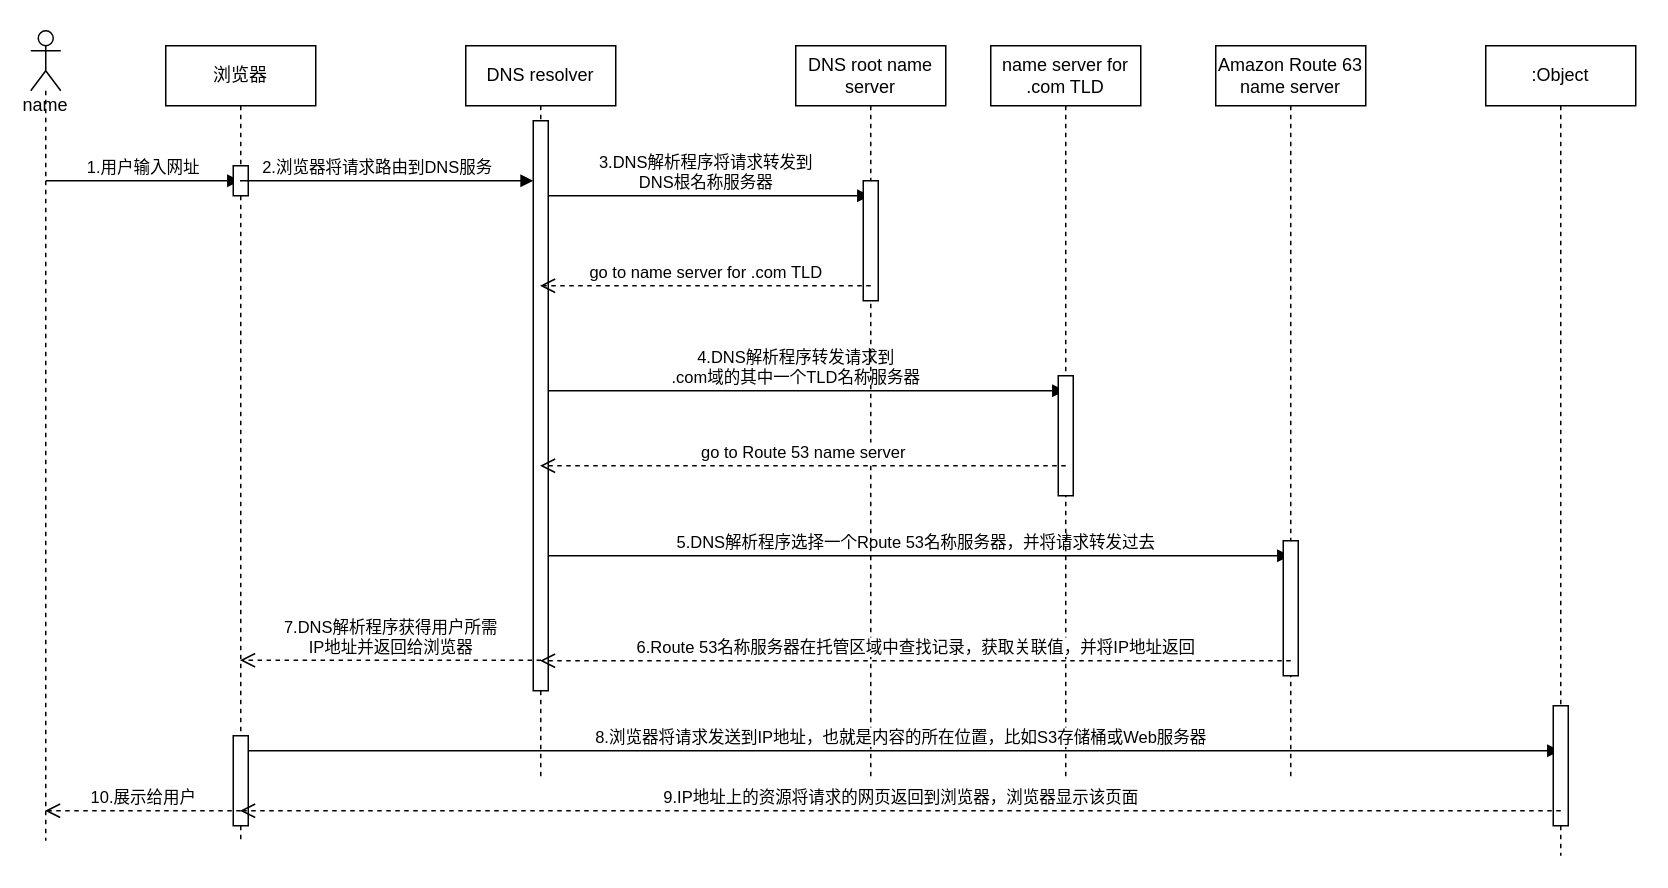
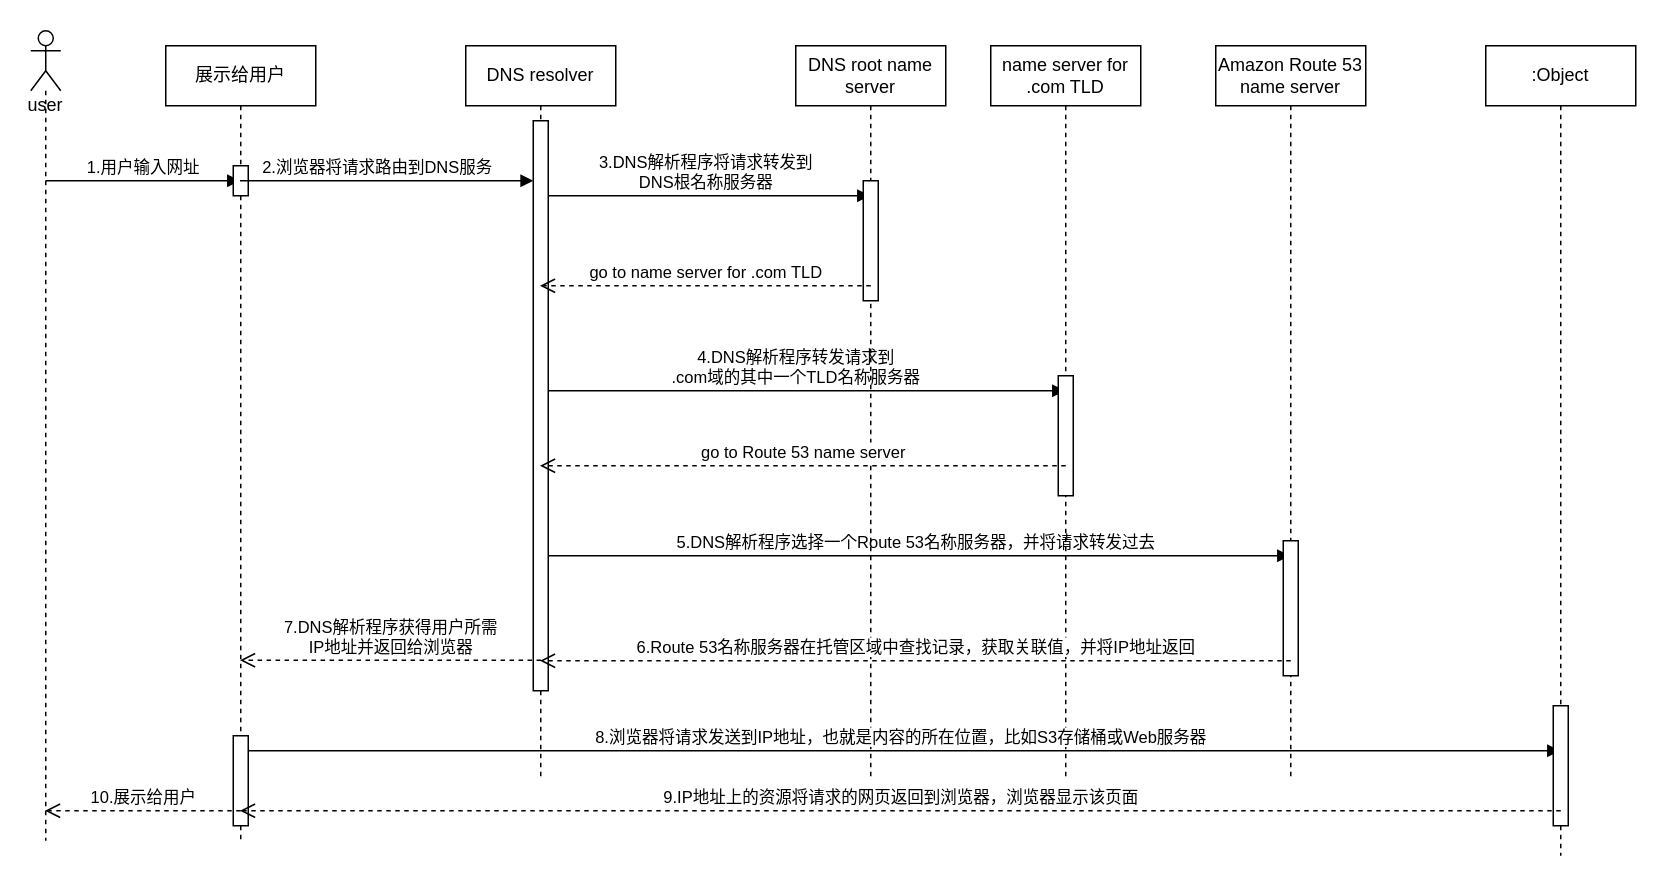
(241, 76) -> (241, 76)
(1291, 76) -> (1291, 76)
(46, 117) -> (46, 117)
